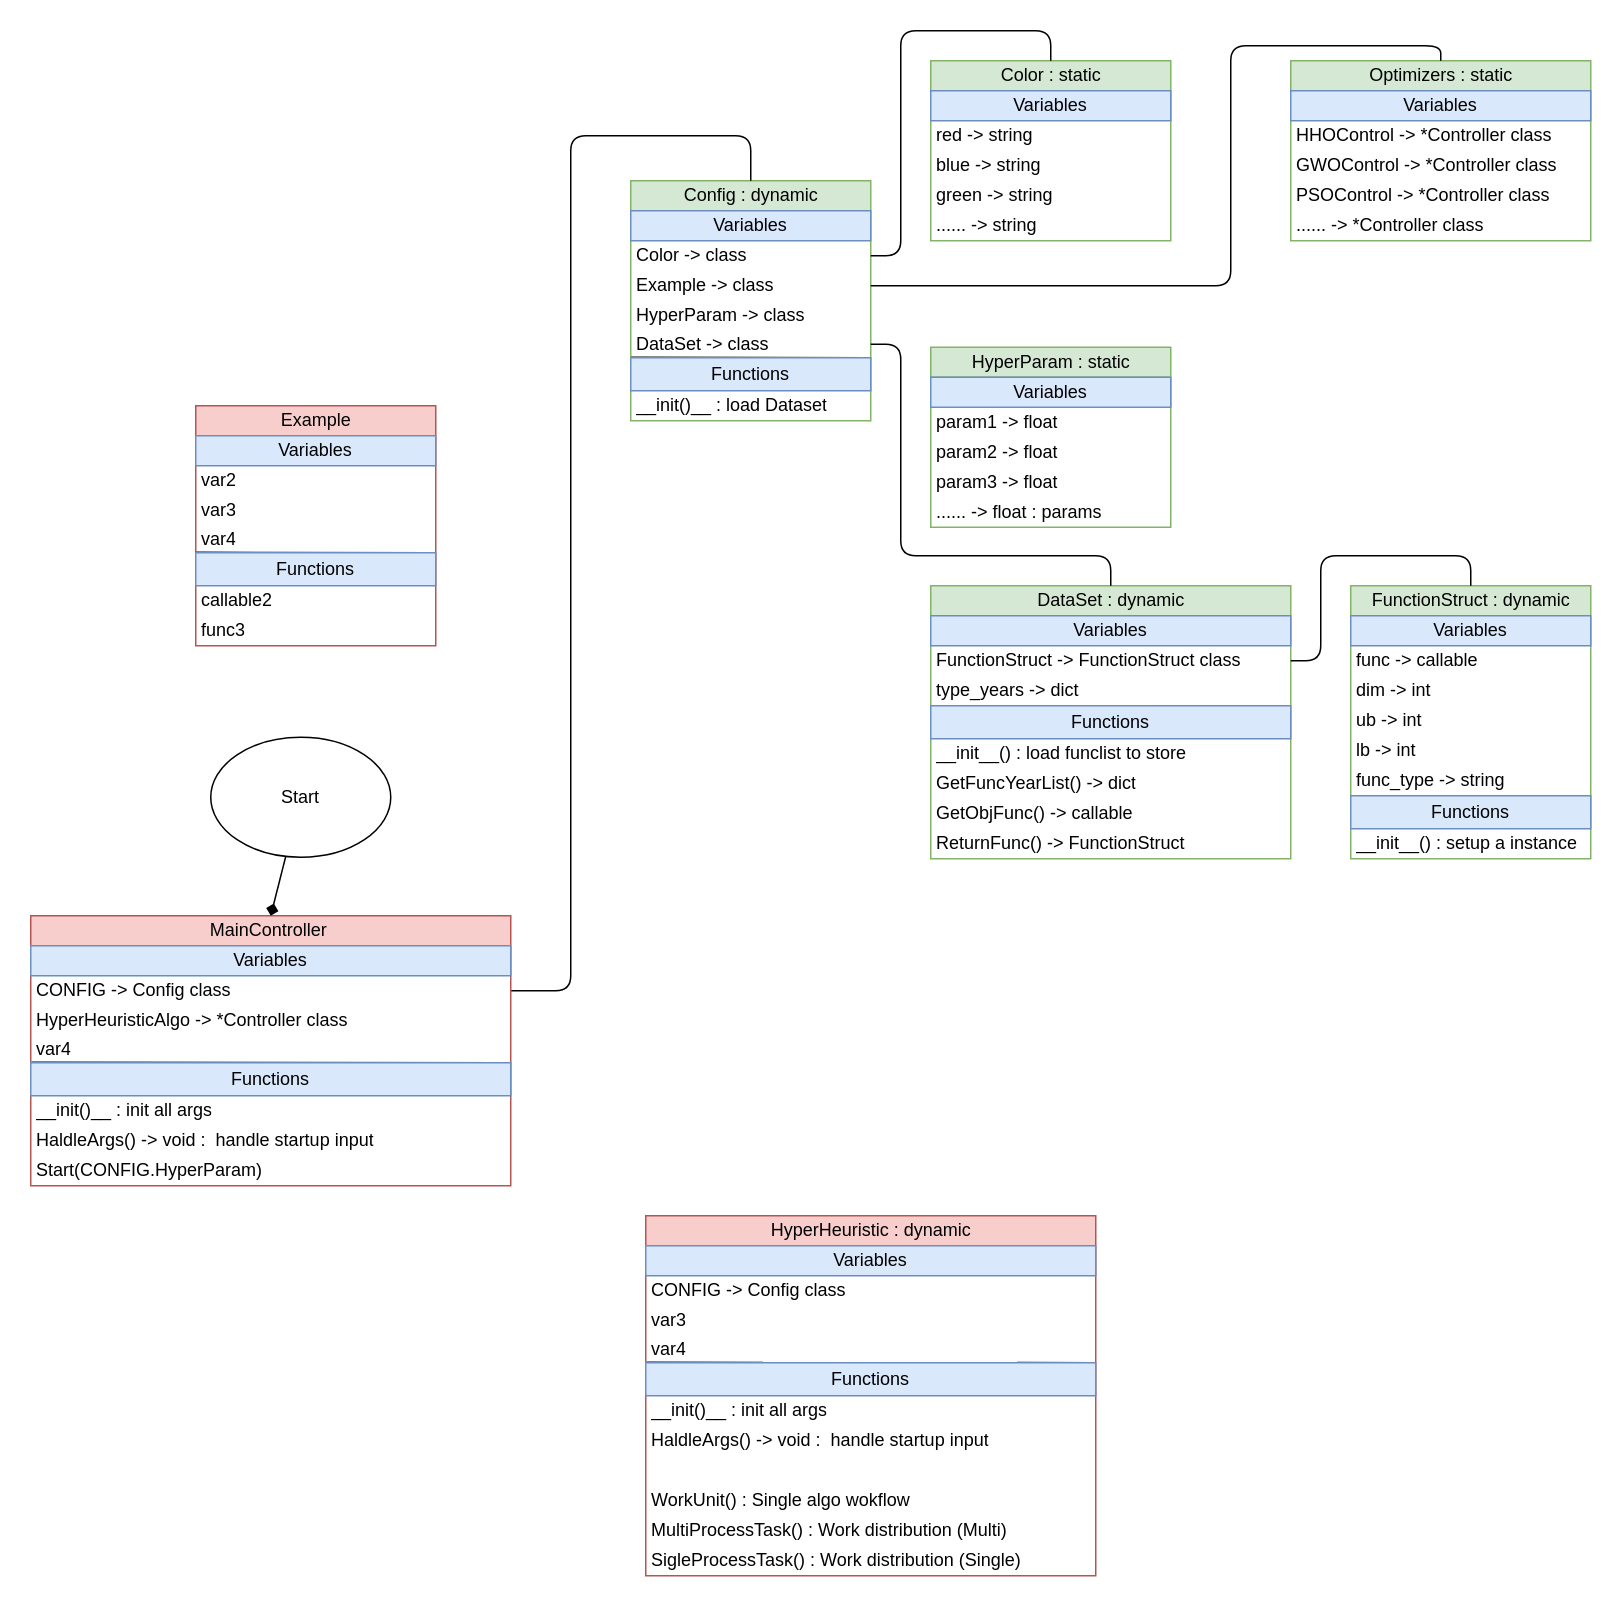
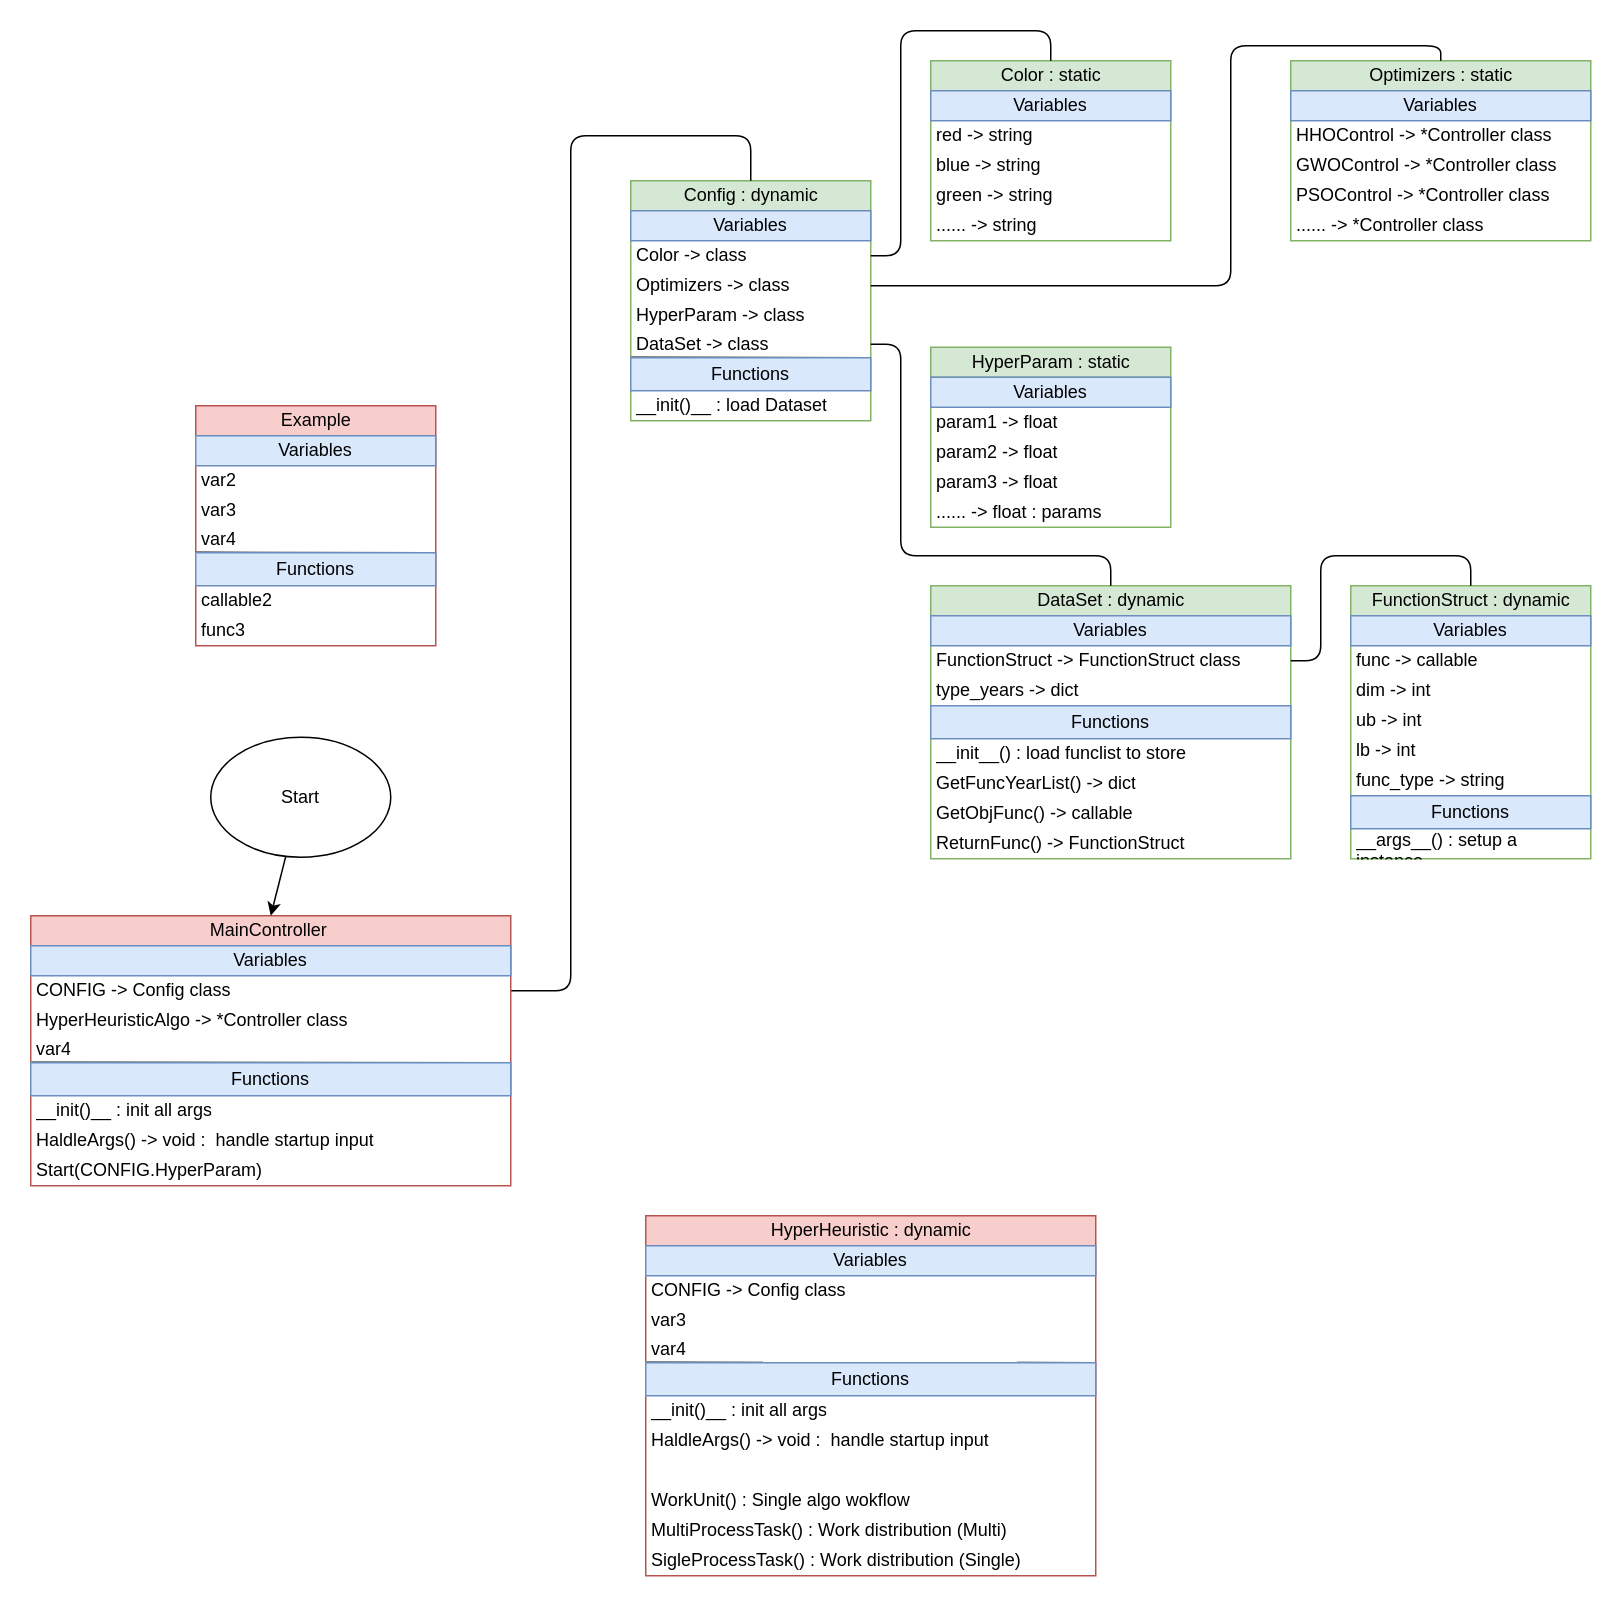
(708, 286) -> (721, 286)
(1472, 844) -> (1472, 844)
(274, 904) -> (274, 905)
